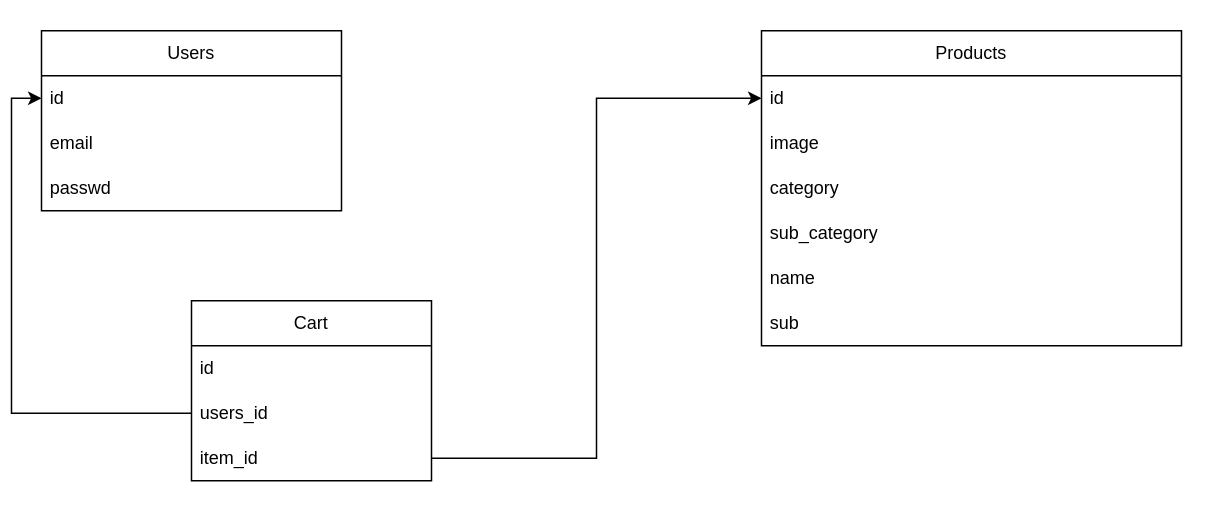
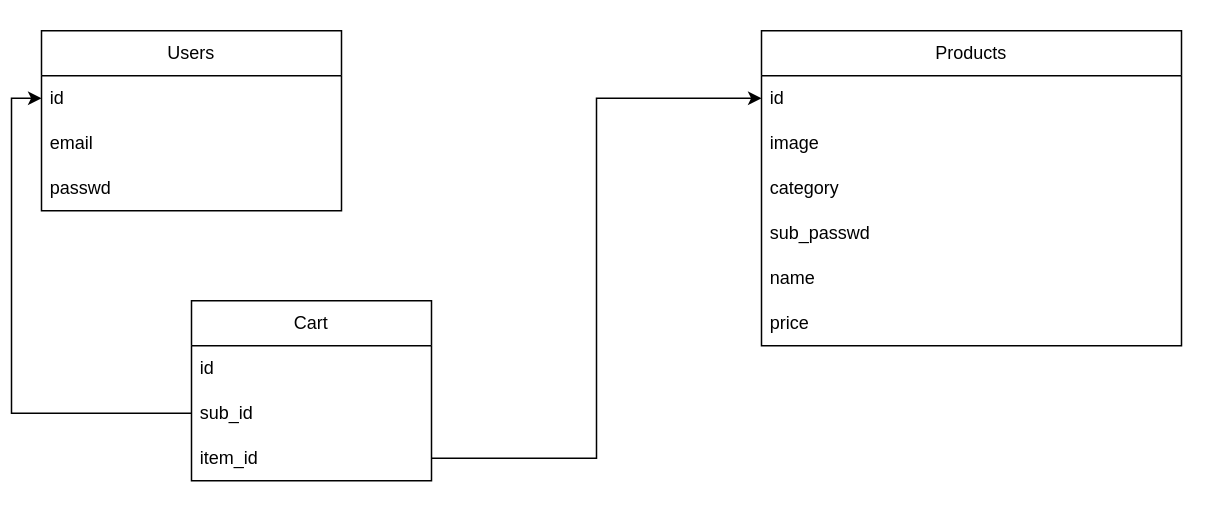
(831, 233) -> (821, 233)
(785, 323) -> (793, 323)
(238, 413) -> (228, 413)
